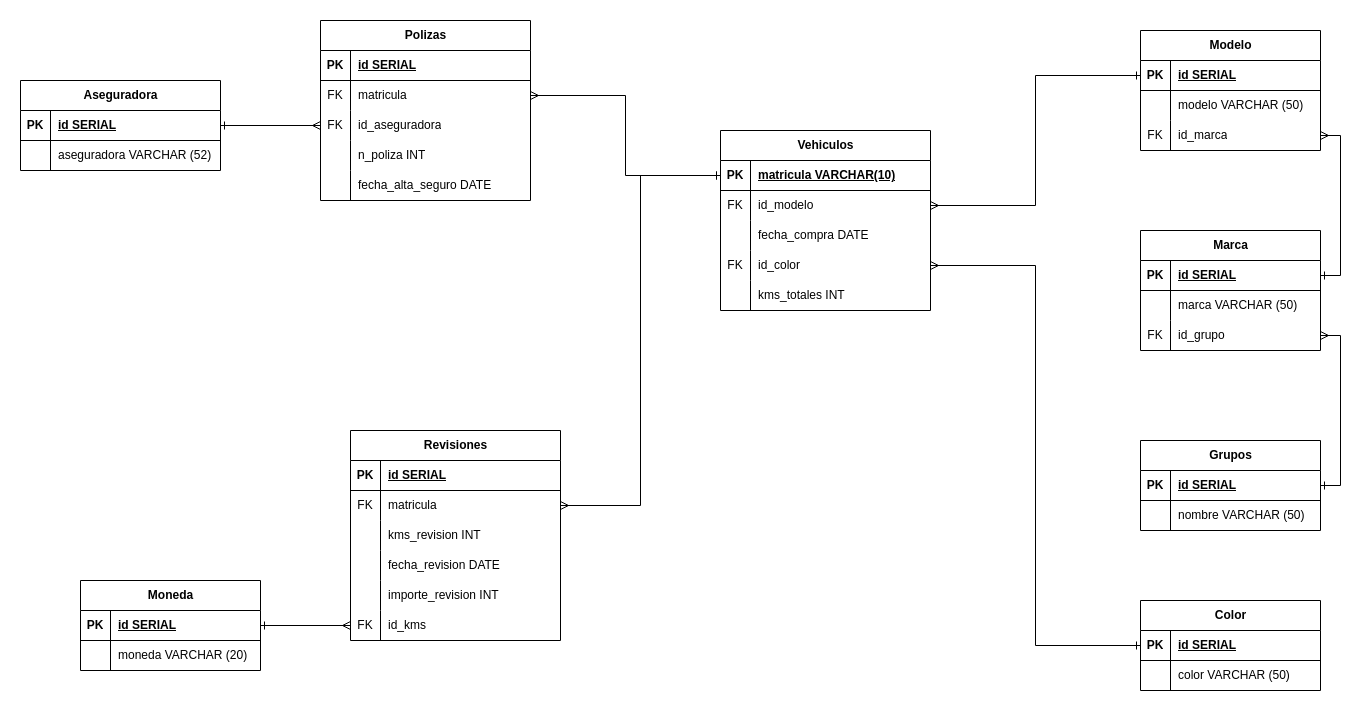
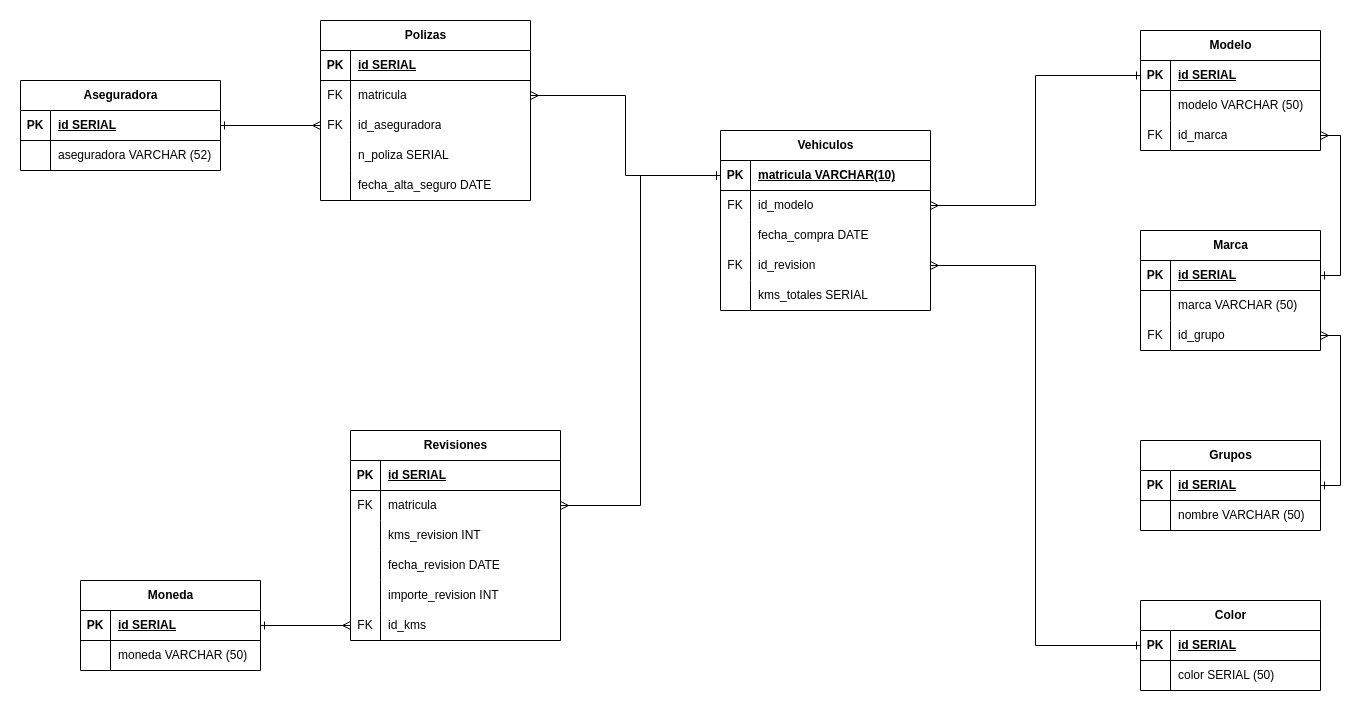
(394, 156) -> (404, 156)
(782, 266) -> (791, 266)
(806, 296) -> (816, 296)
(179, 656) -> (179, 656)
(1234, 676) -> (1231, 676)
